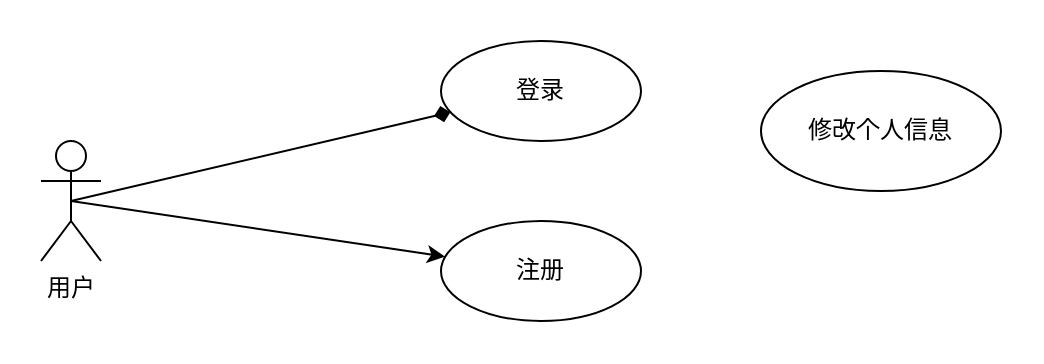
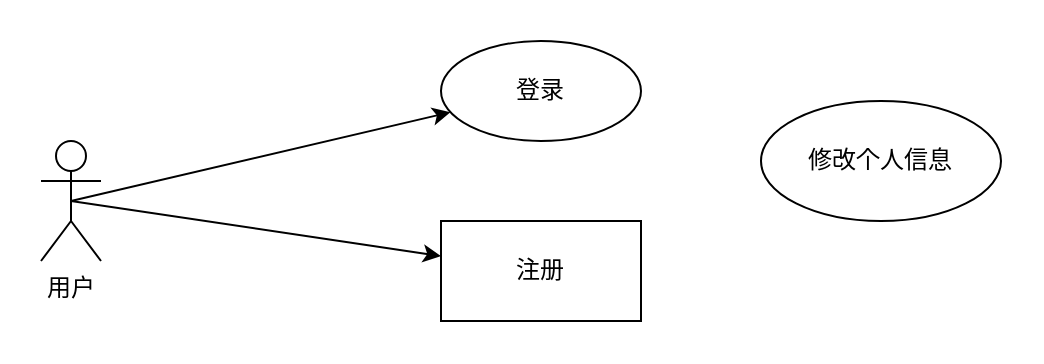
(434, 116) -> (435, 116)
(881, 131) -> (881, 161)
(541, 271) -> (541, 271)
